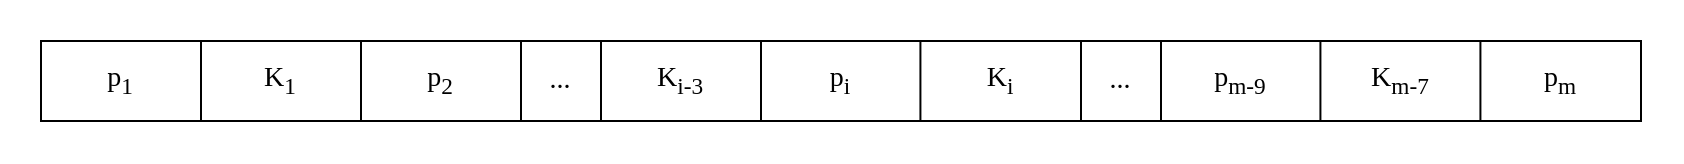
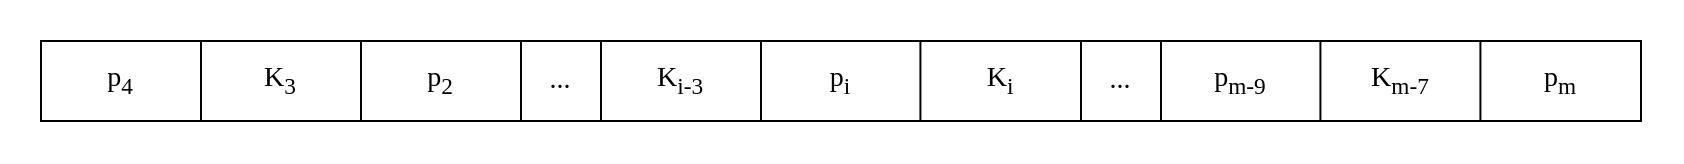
(121, 81) -> (121, 81)
(281, 81) -> (281, 81)
